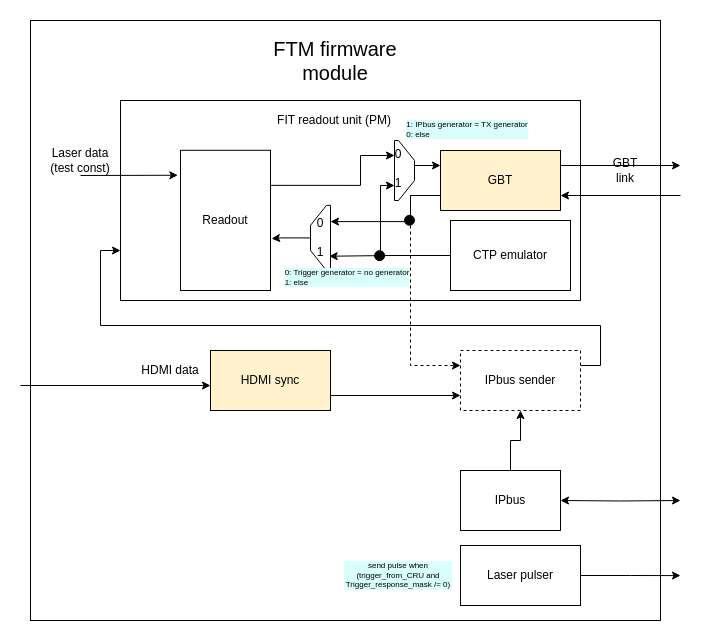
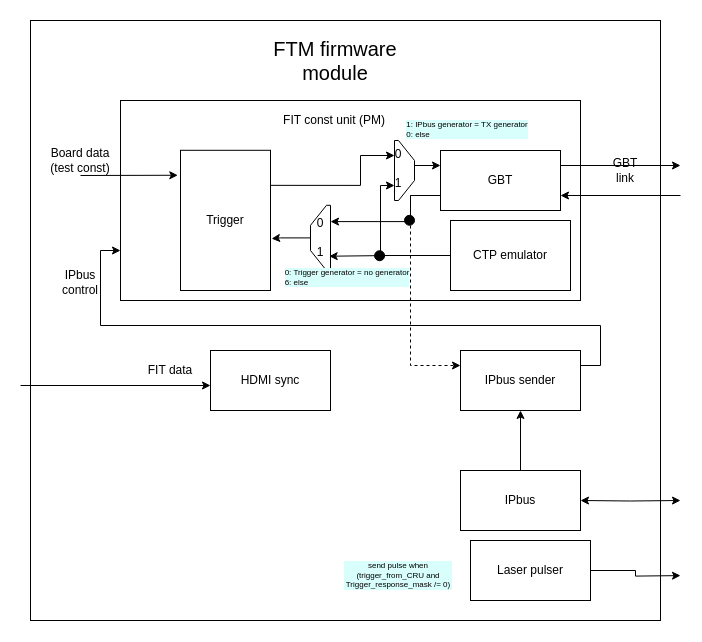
(335, 121) -> (335, 121)
(81, 161) -> (81, 161)
(501, 181) -> (501, 181)
(226, 221) -> (226, 221)
(348, 278) -> (348, 278)
none -> (81, 283)
(171, 371) -> (171, 371)
(271, 381) -> (271, 381)
(521, 381) -> (521, 381)
(392, 396) -> none
(511, 501) -> (521, 501)
(521, 576) -> (531, 571)
